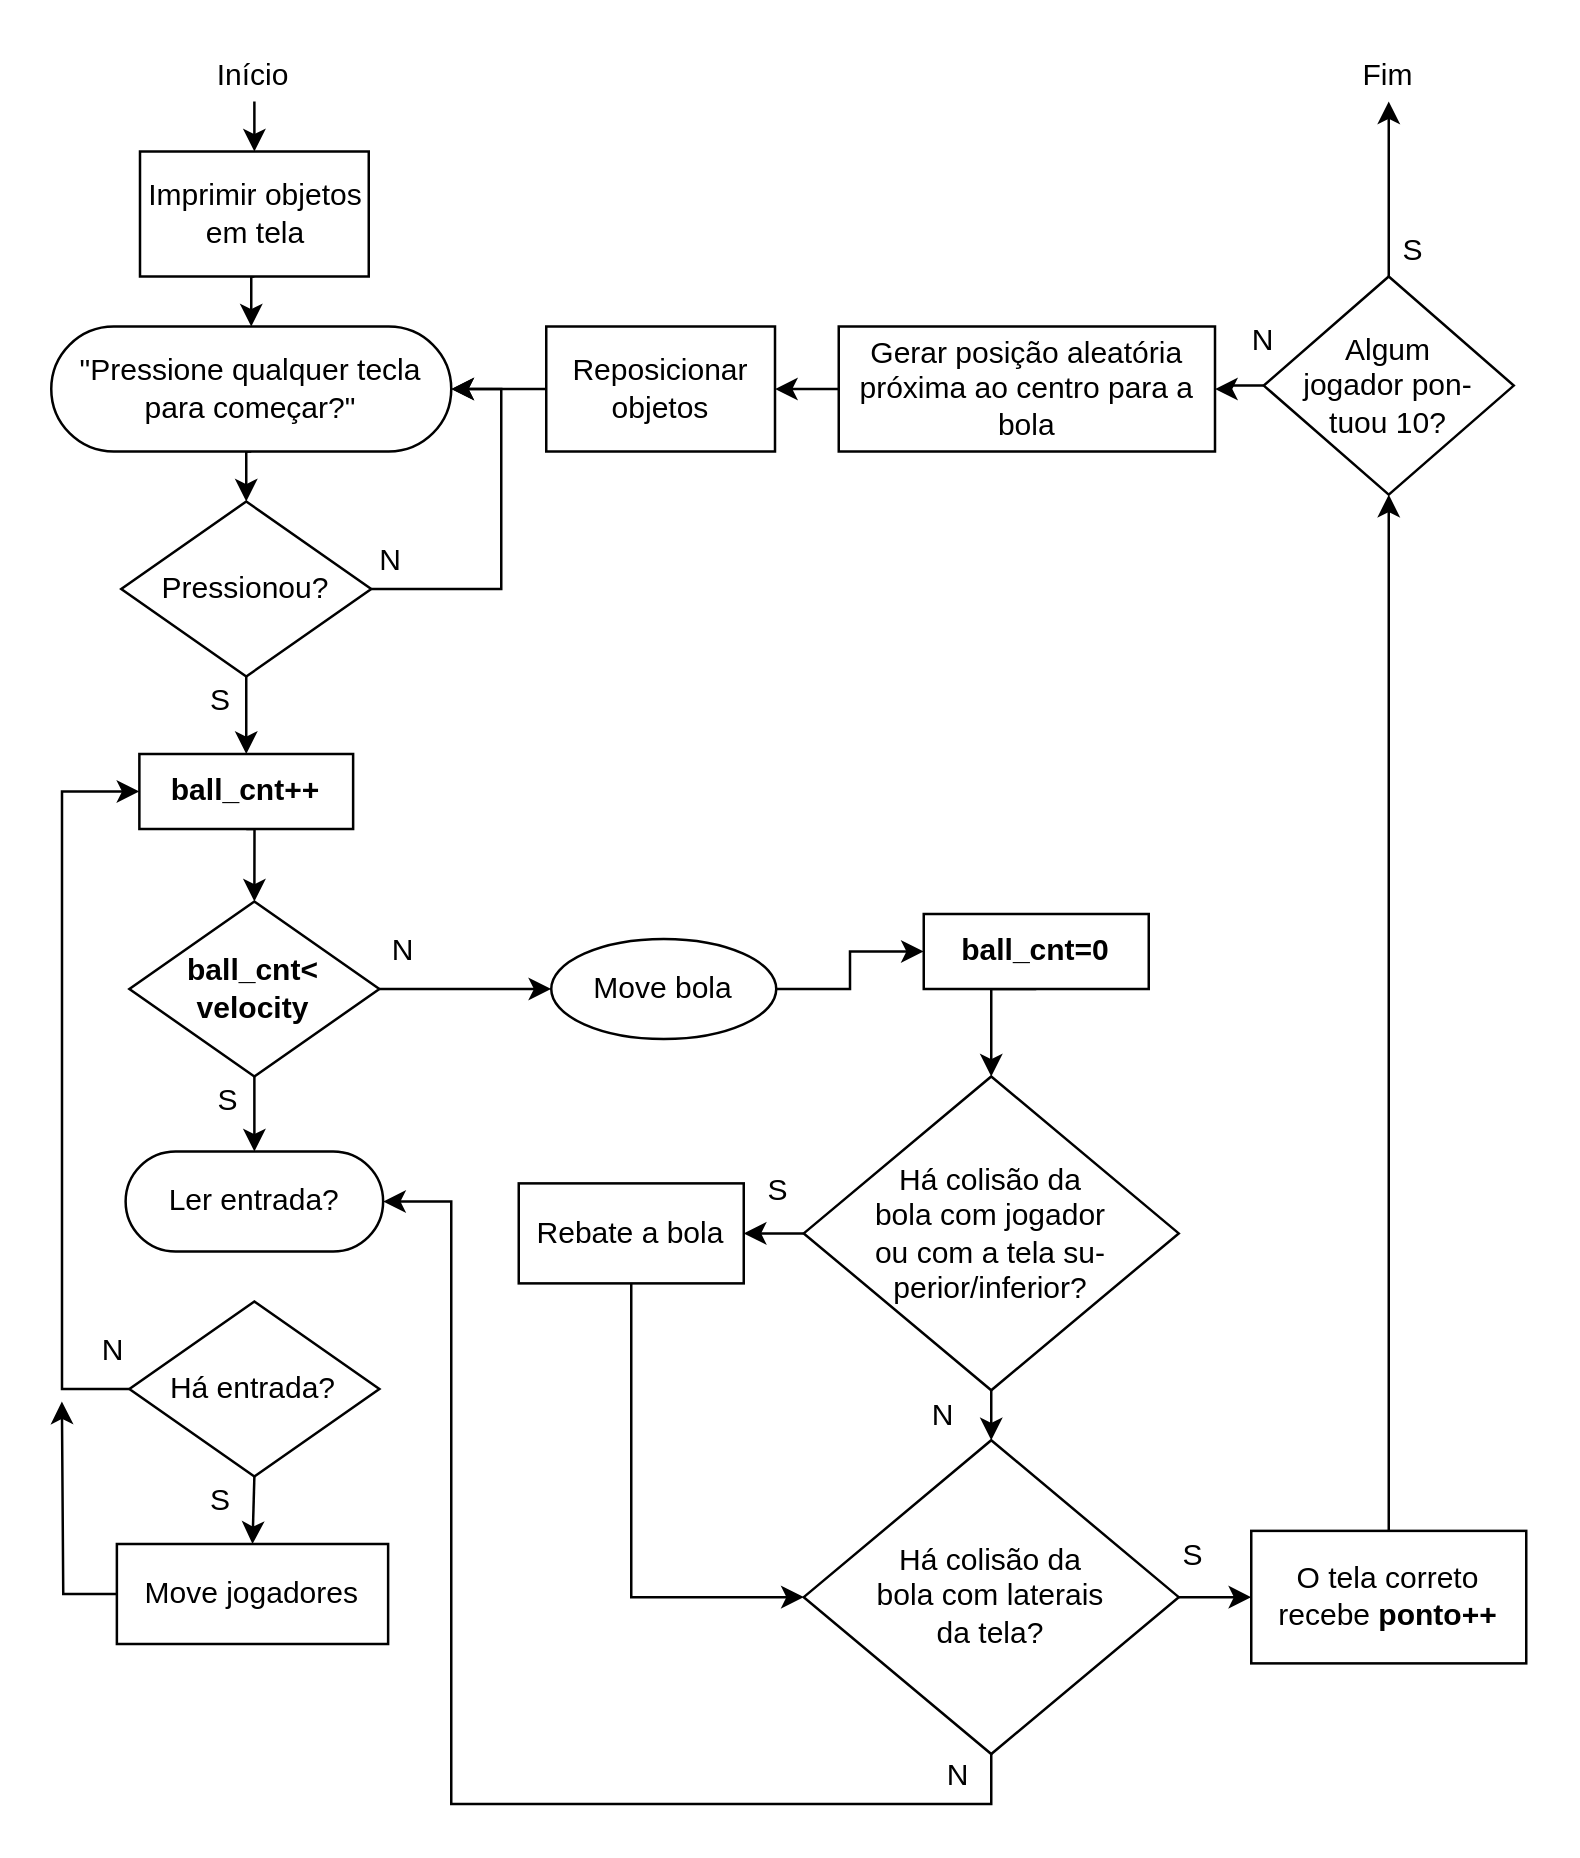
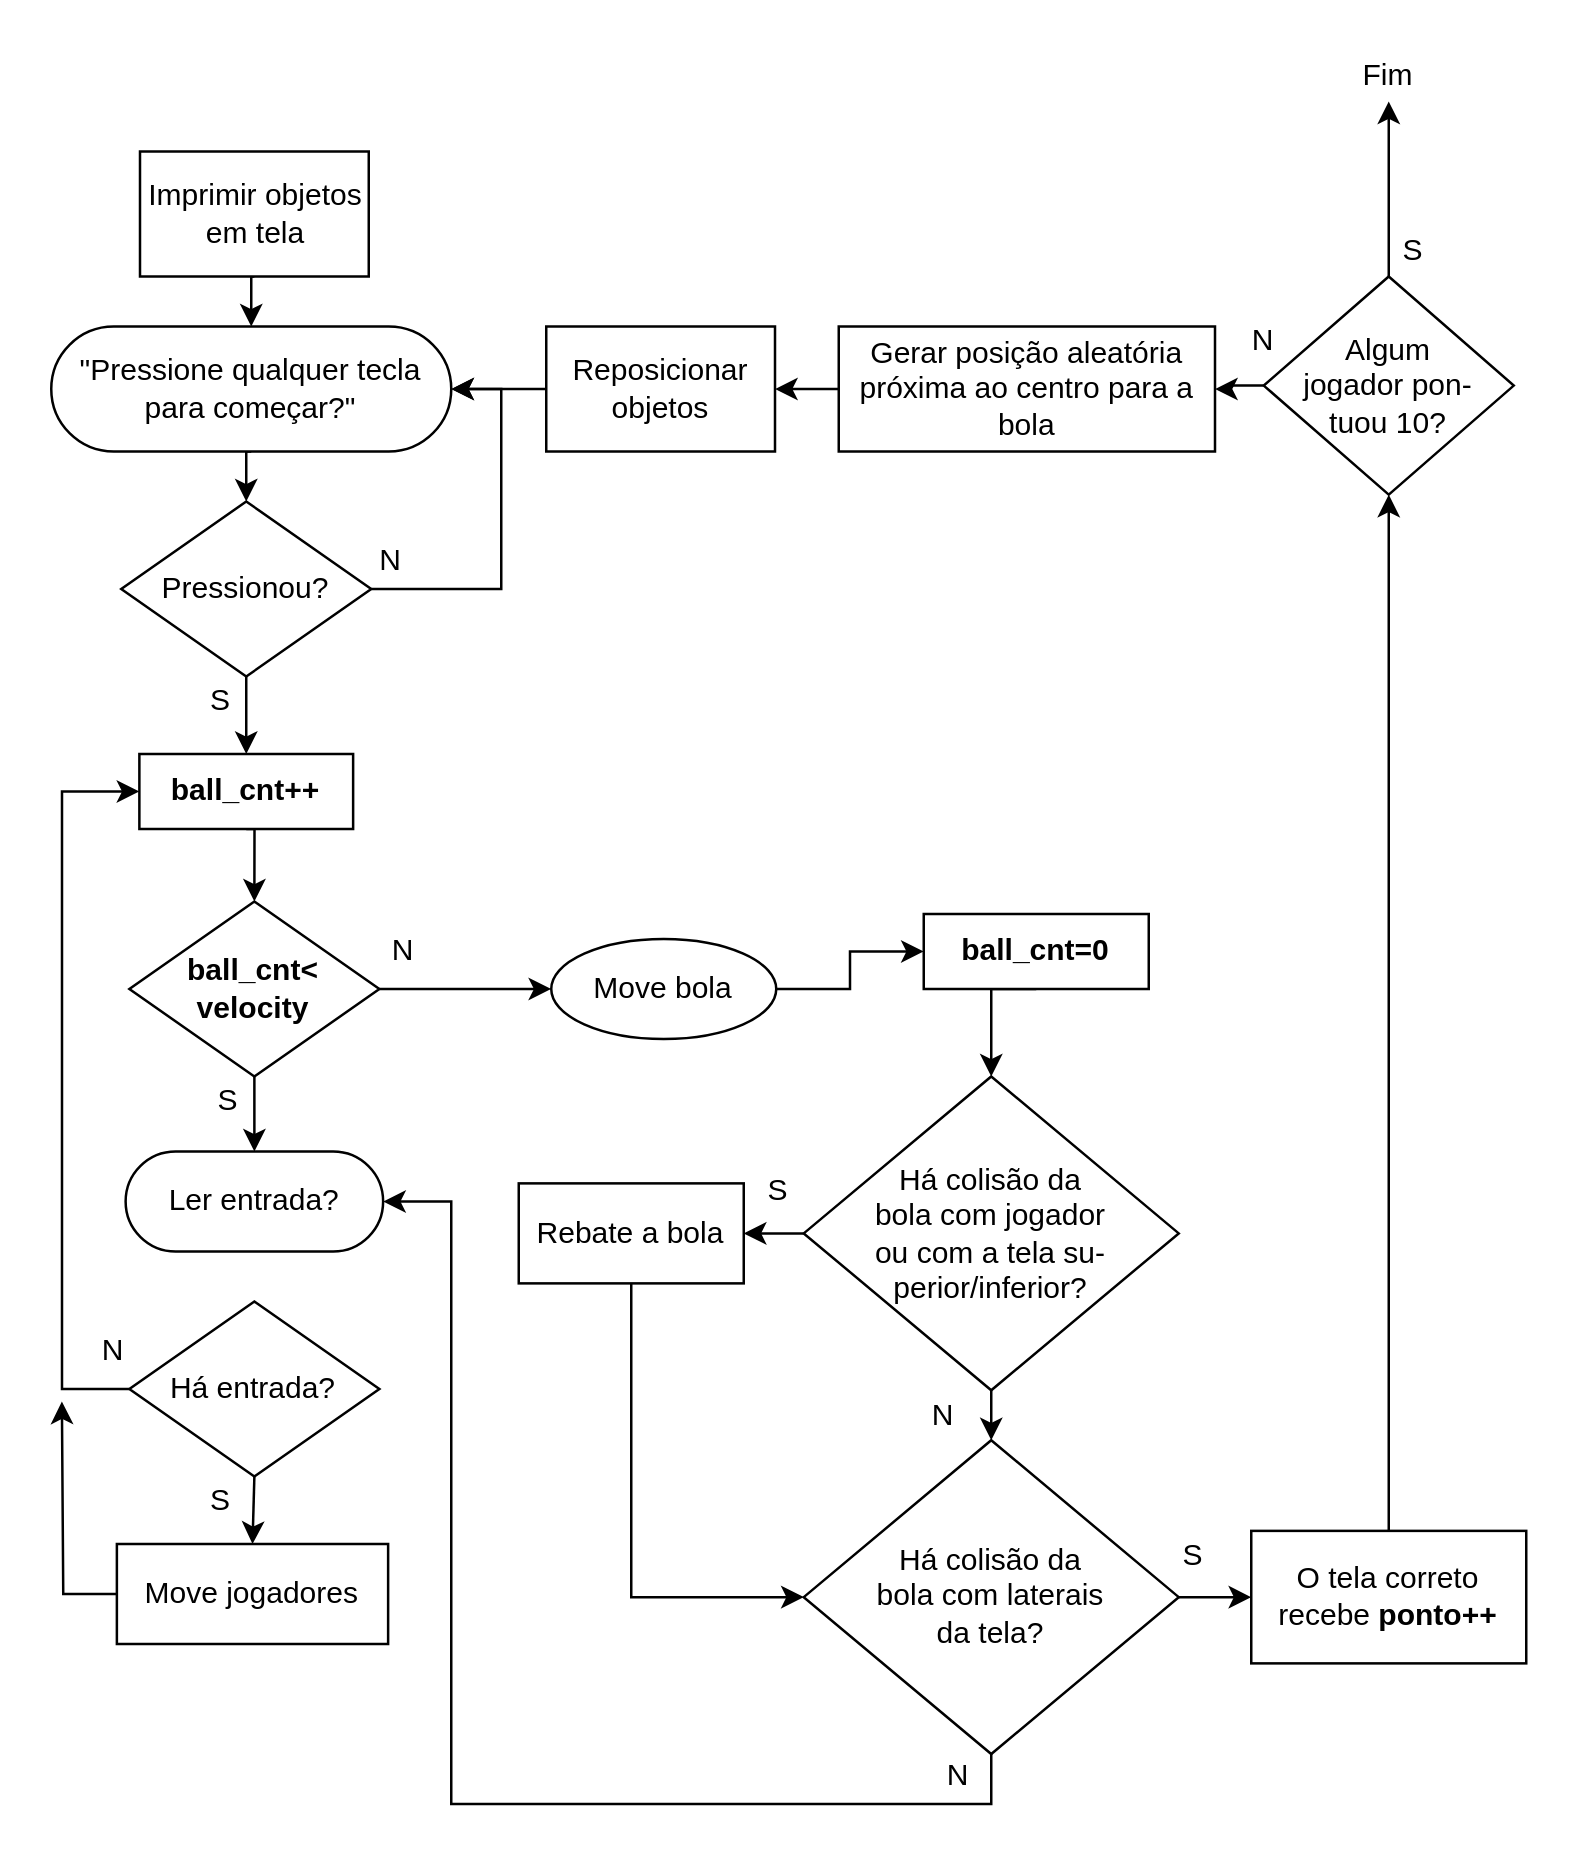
(254, 76) -> none
(254, 118) -> none
